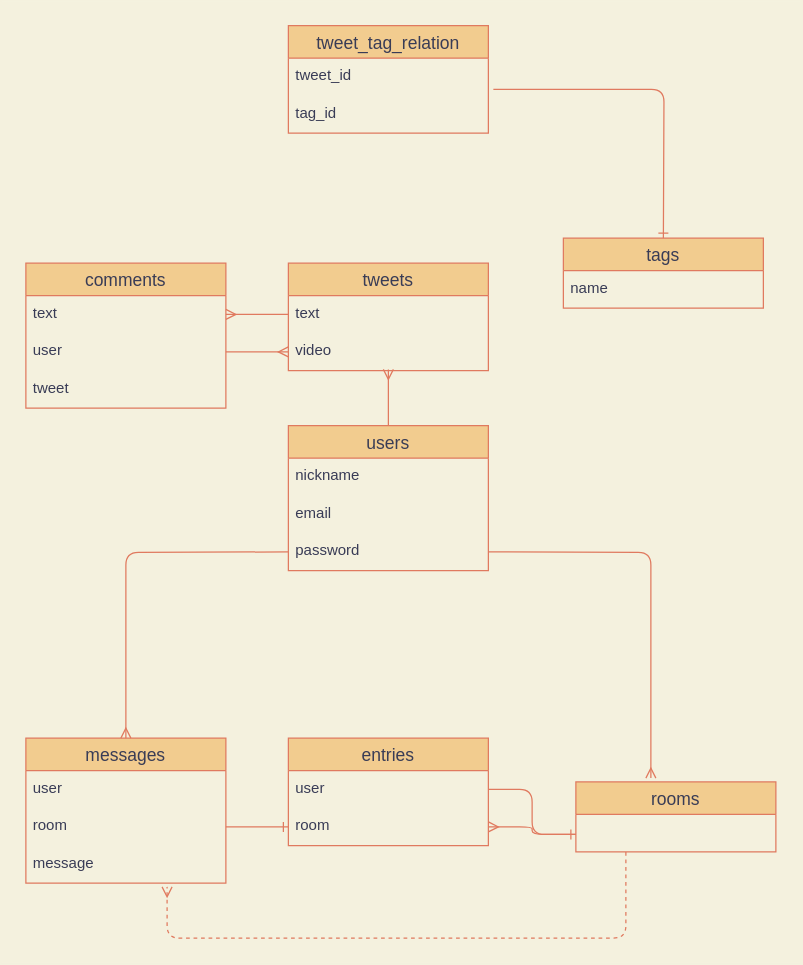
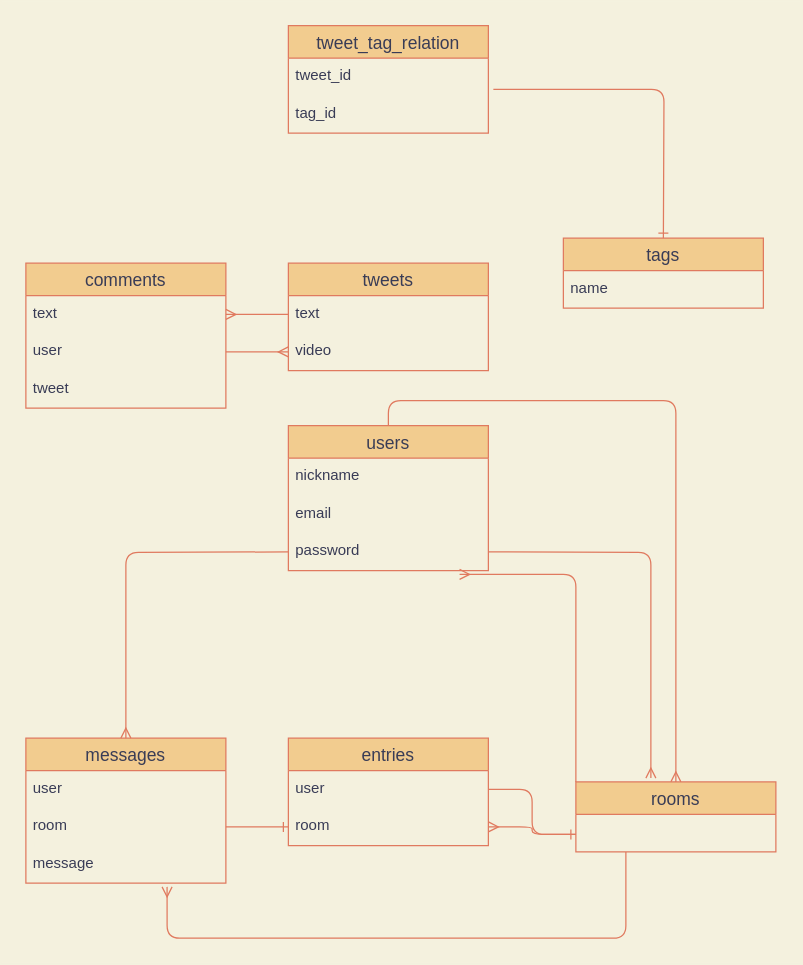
(388, 391) -> (676, 453)
none -> (576, 626)
(413, 938) -> (413, 938)
